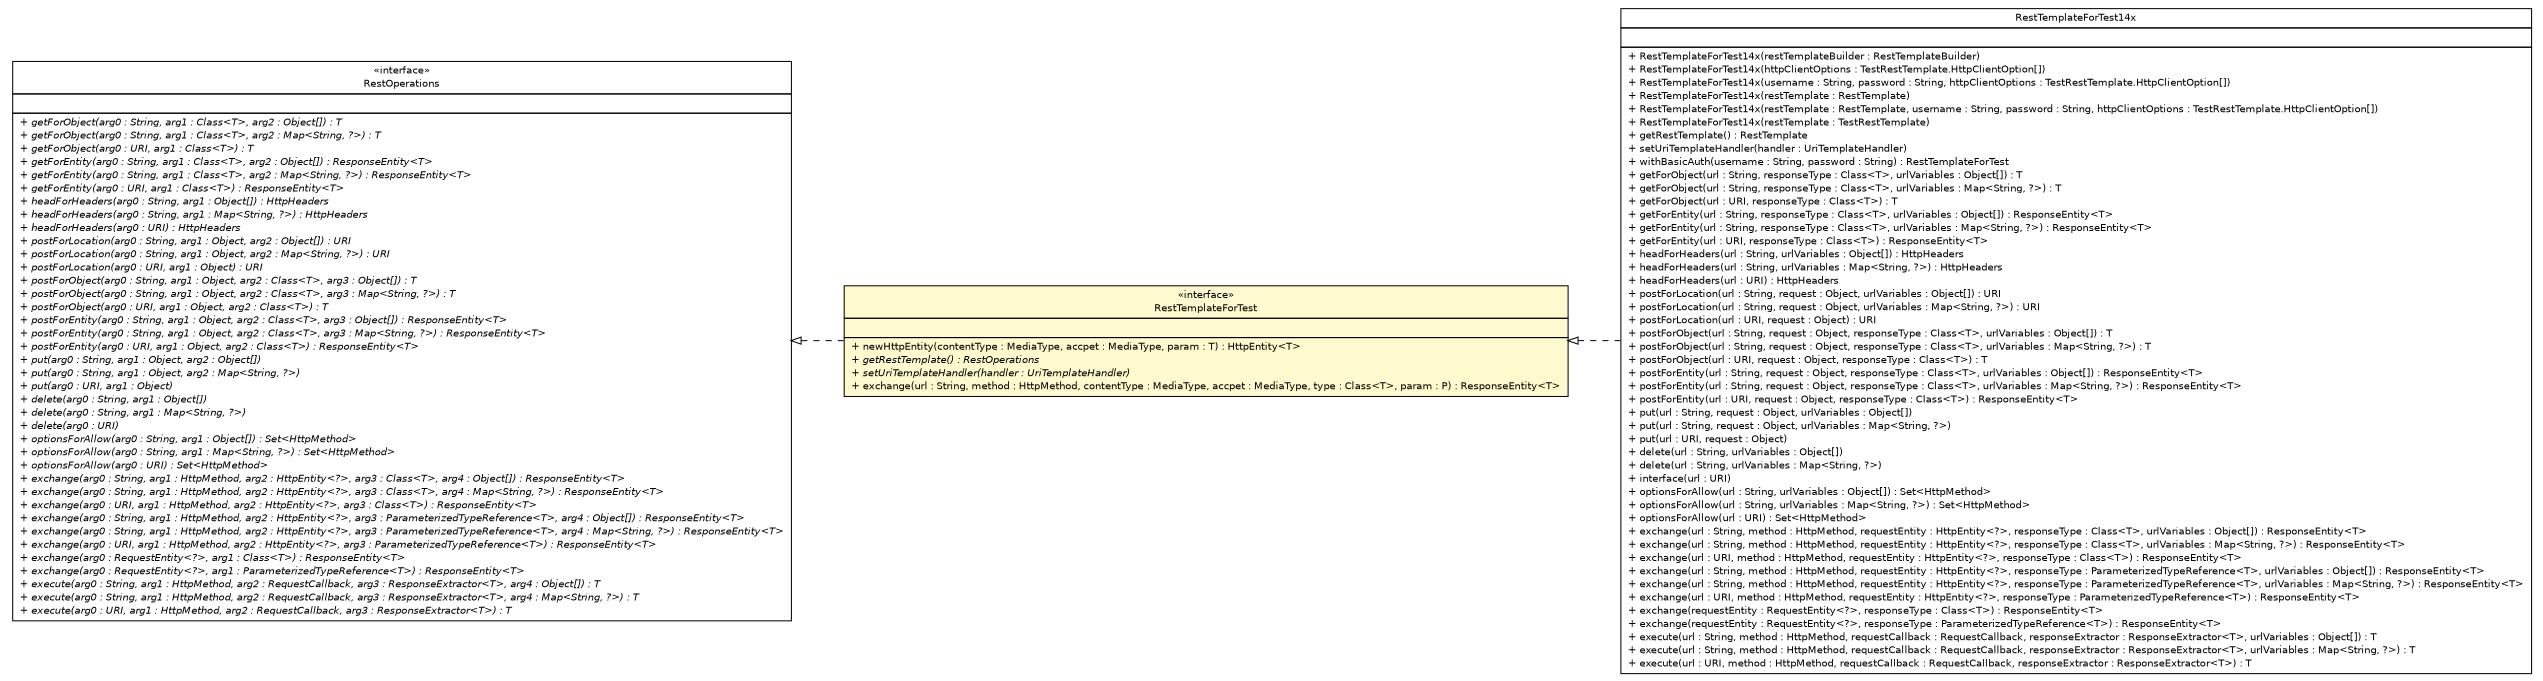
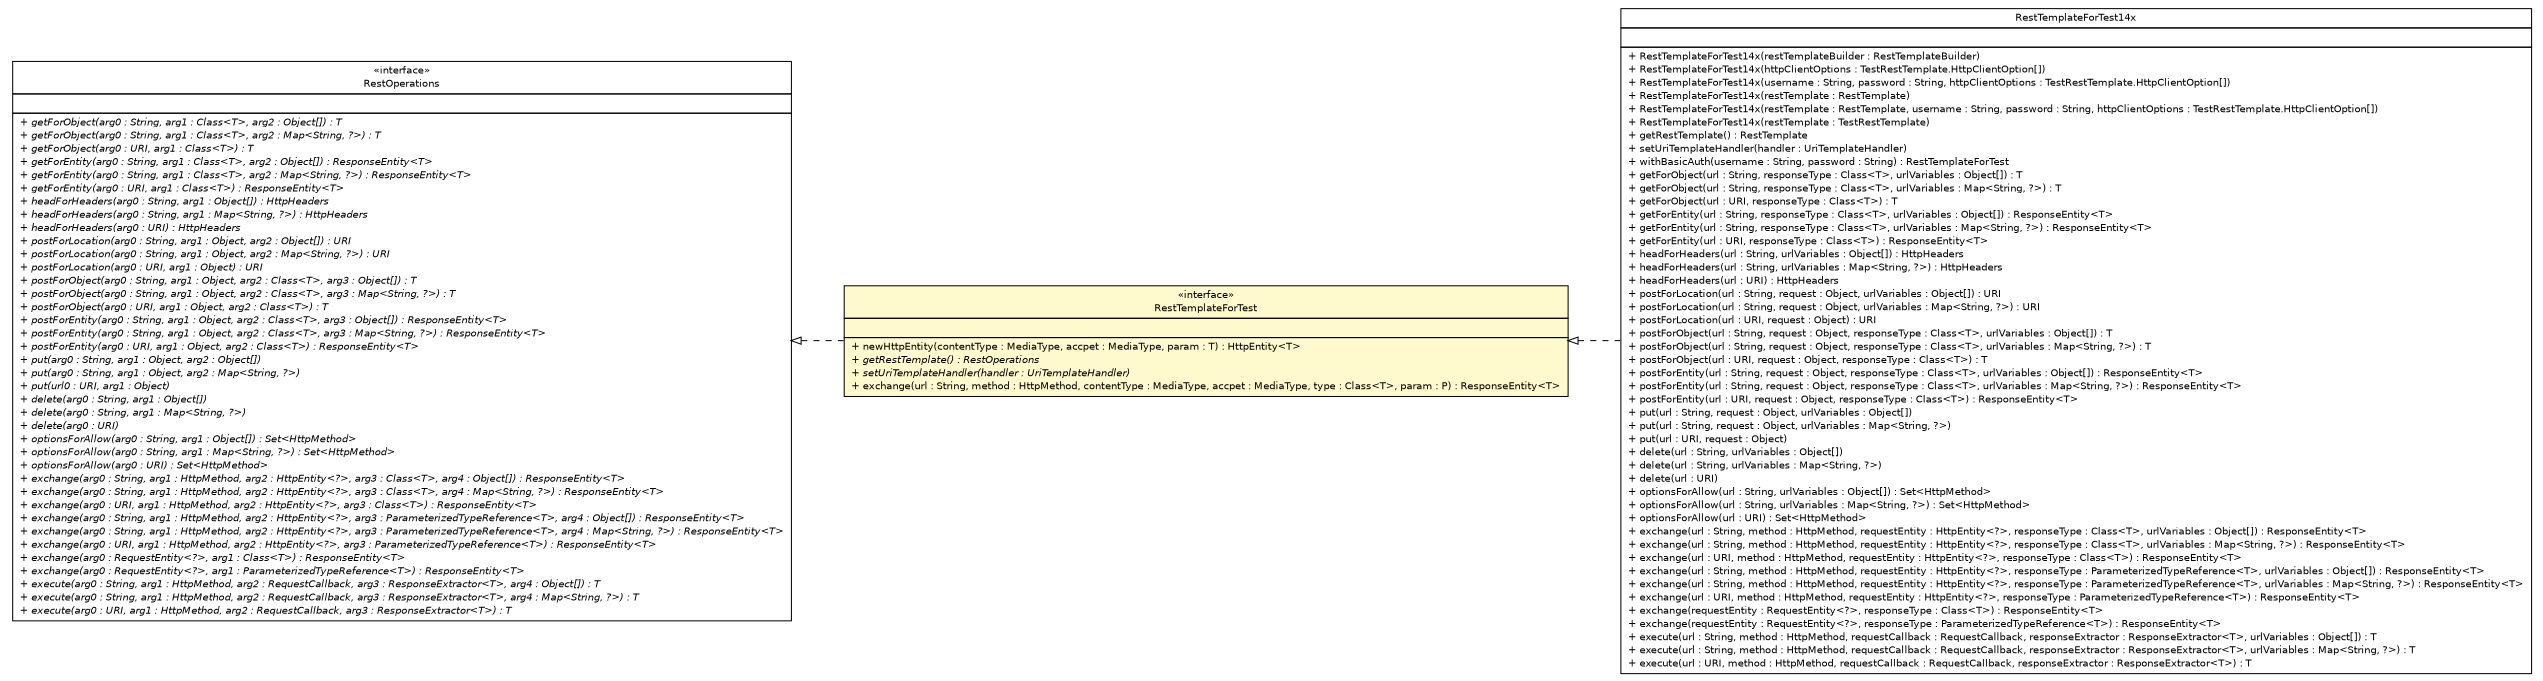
(96, 386) -> (95, 386)
(1680, 479) -> (1673, 479)
